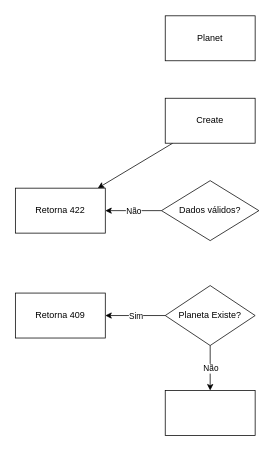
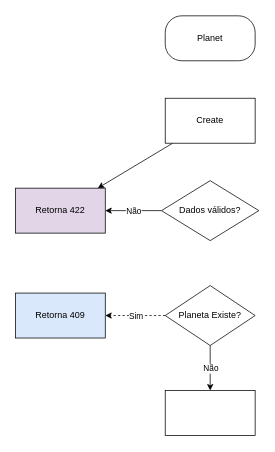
(210, 38) -> (210, 38)
(60, 210) -> (60, 210)
(60, 315) -> (60, 315)
(153, 315) -> (153, 315)
